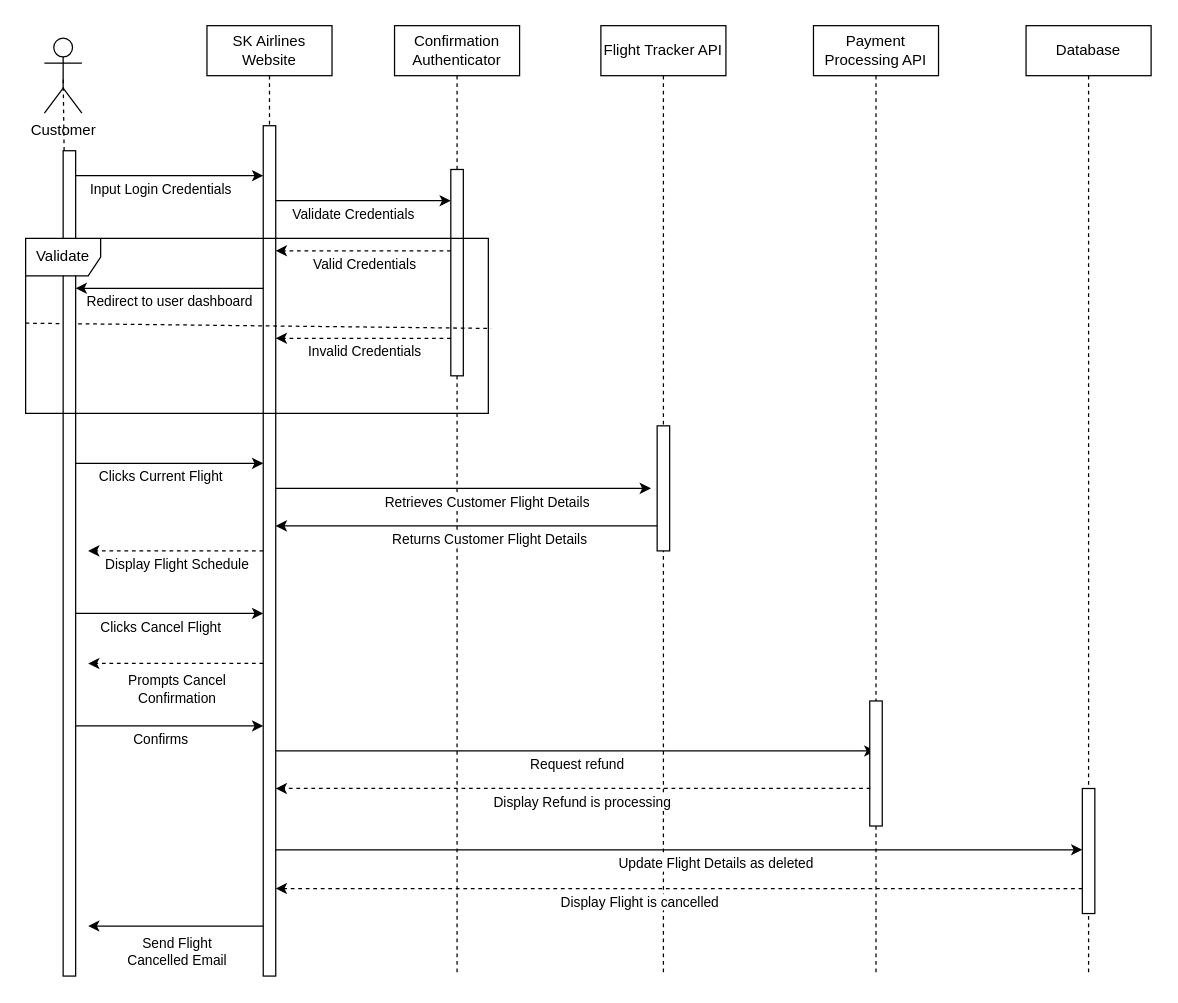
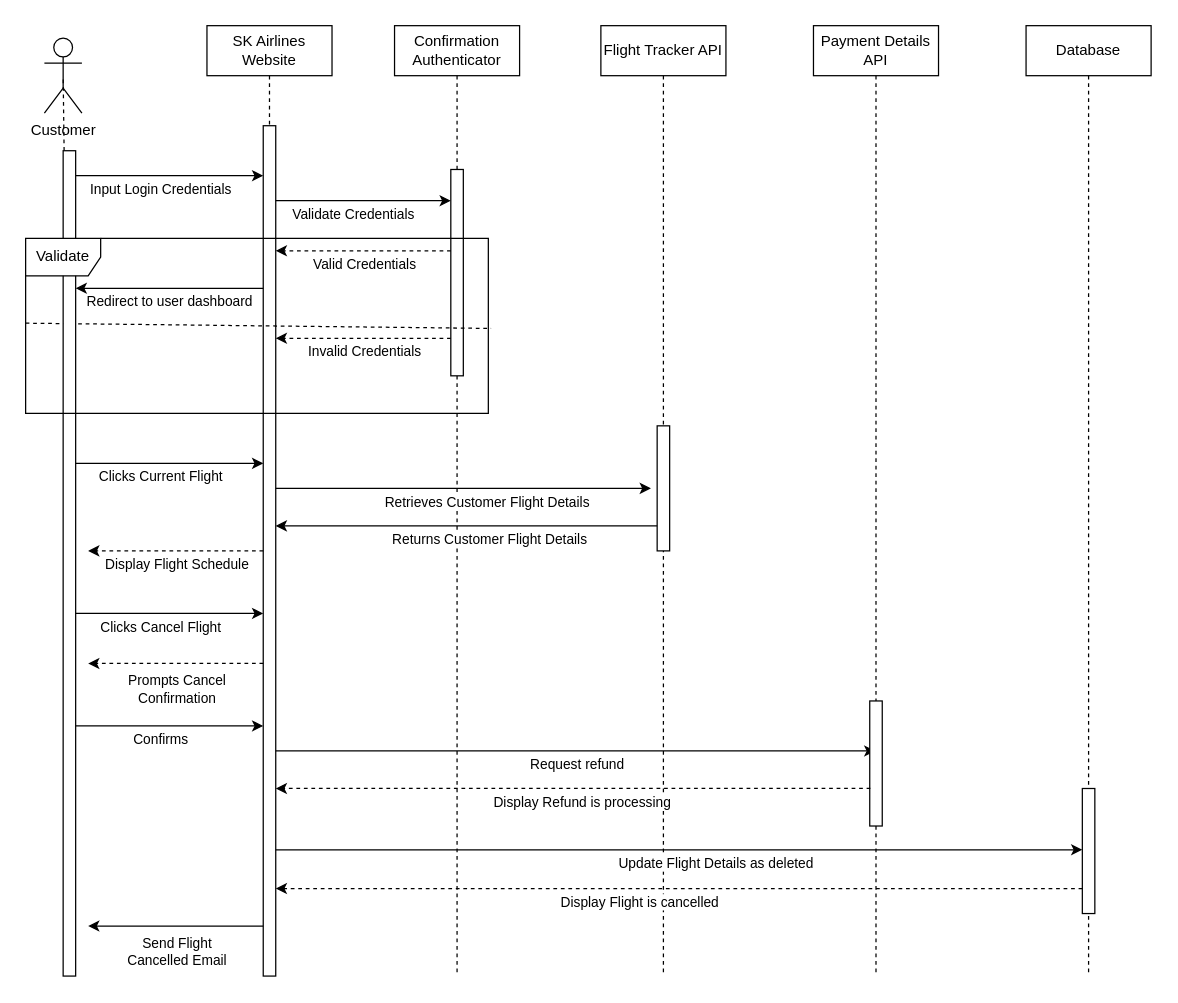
(876, 51) -> (876, 51)
